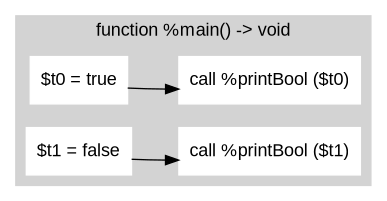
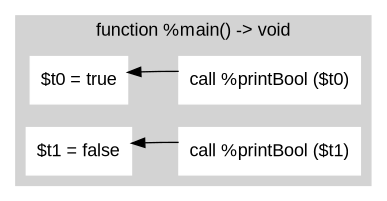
(147, 89) -> (160, 71)
(149, 160) -> (162, 142)
